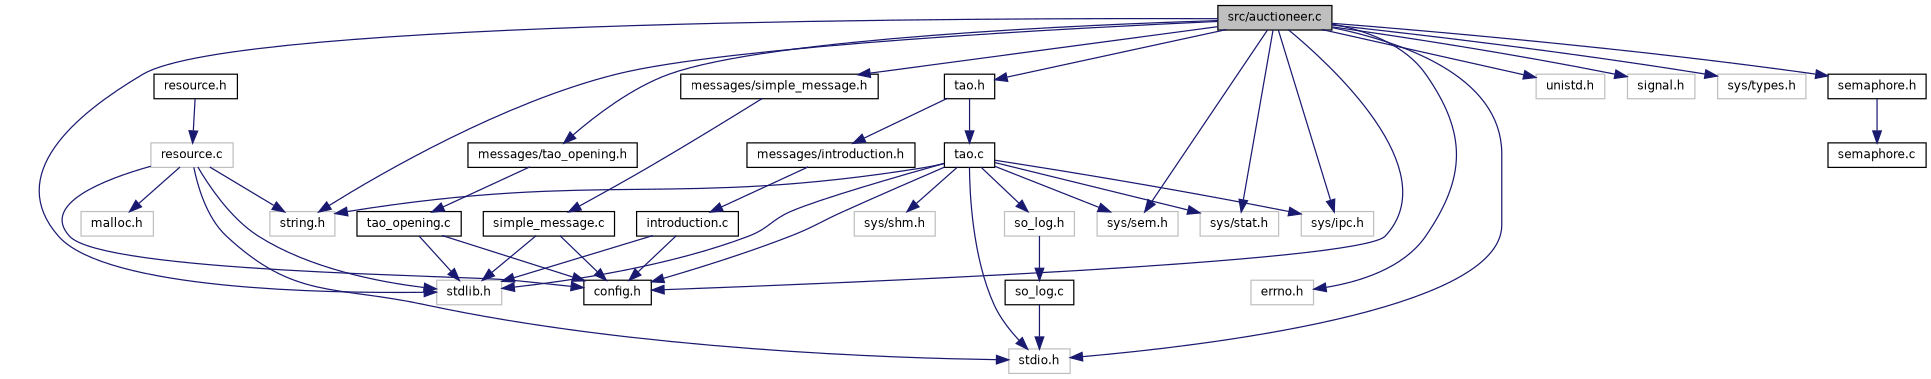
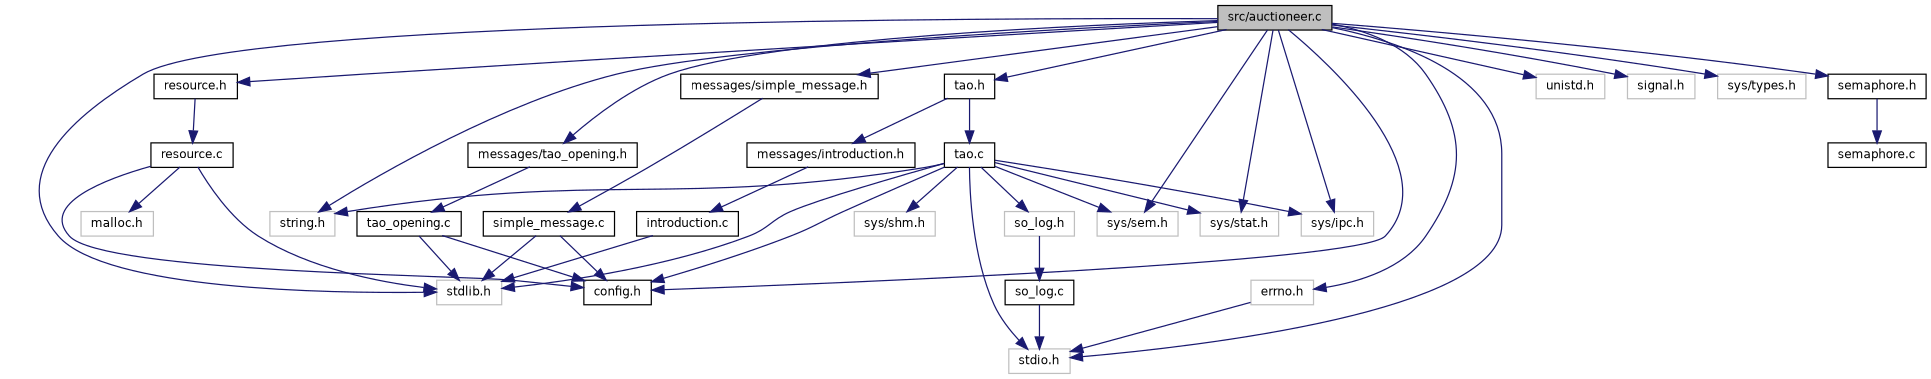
none -> (685, 54)
(192, 155) -> (192, 155)
(242, 186) -> none
(657, 254) -> none
(564, 329) -> (1166, 325)
